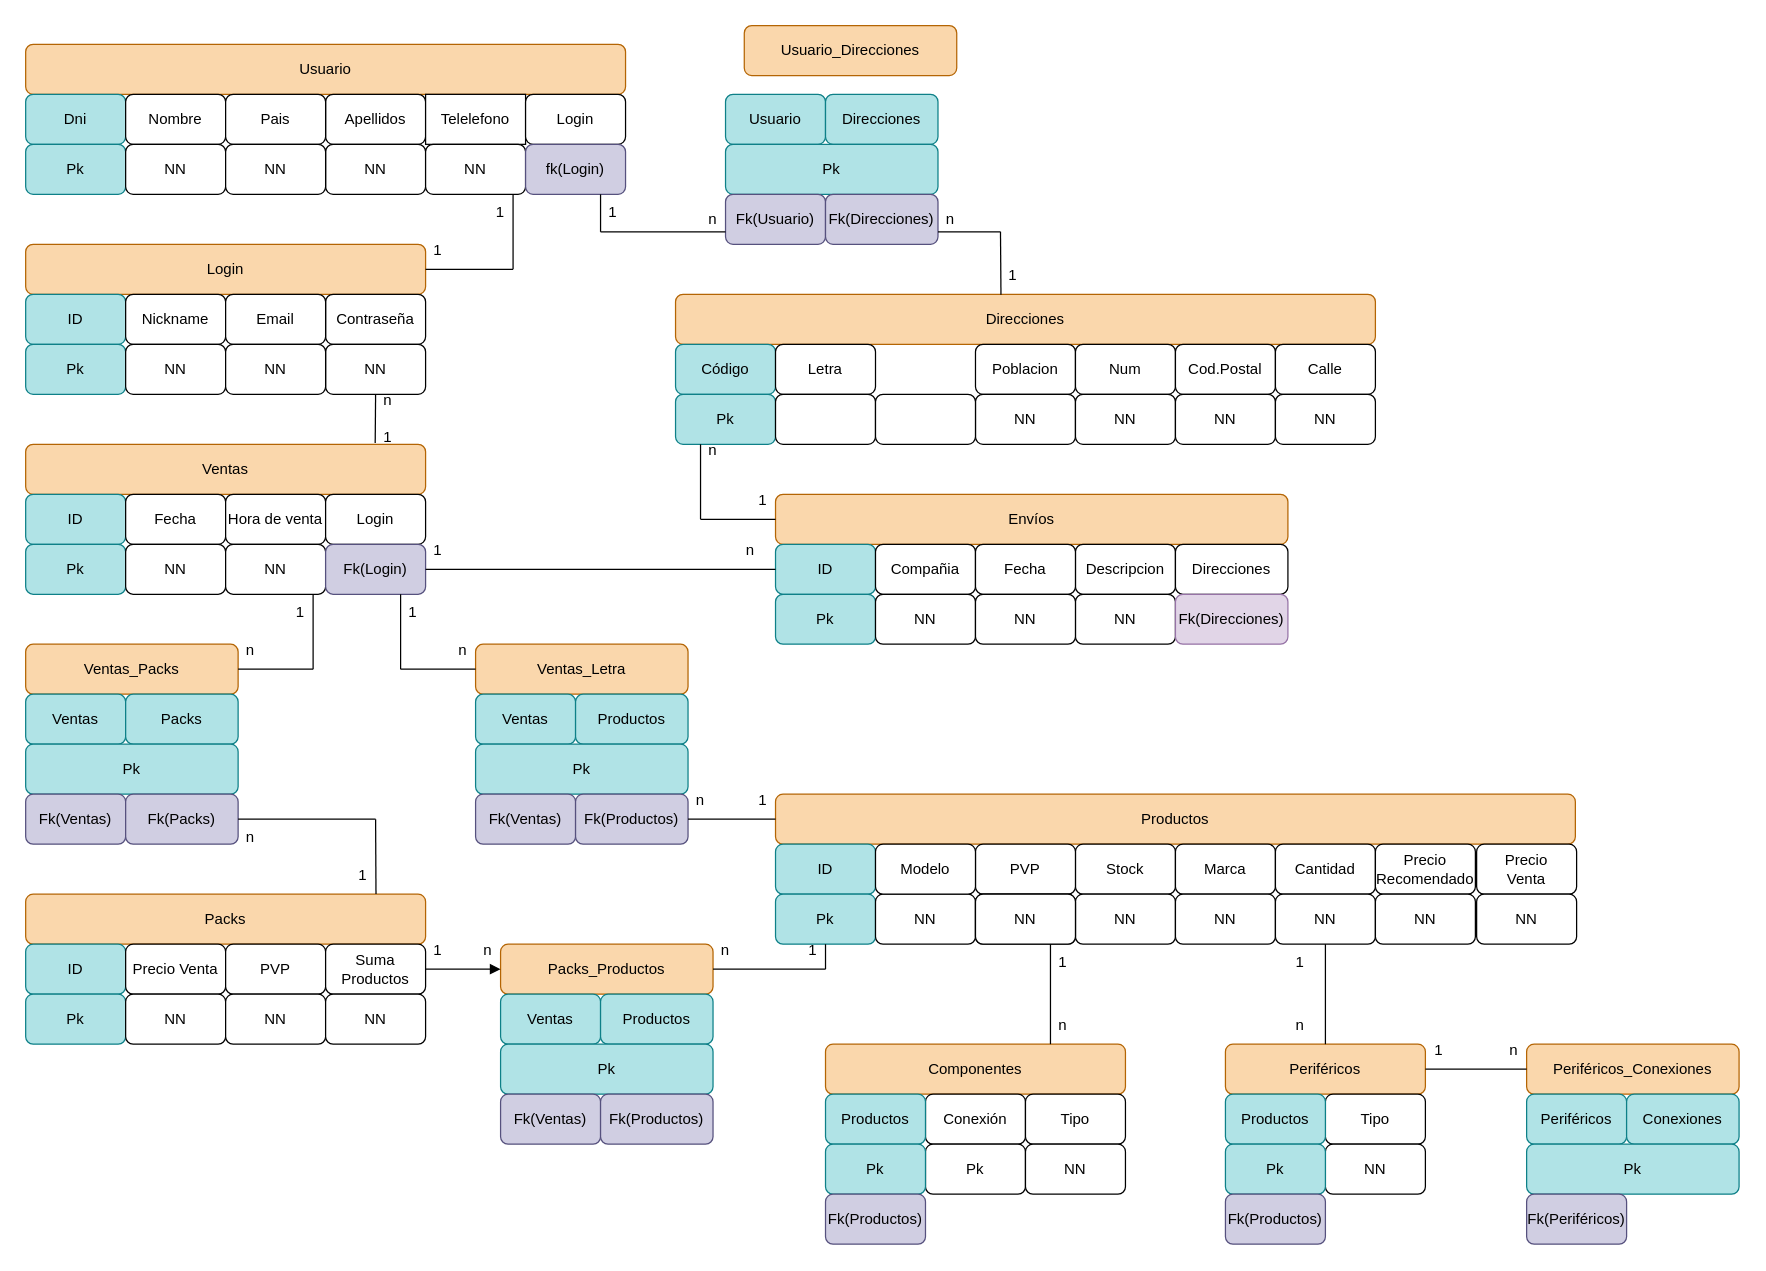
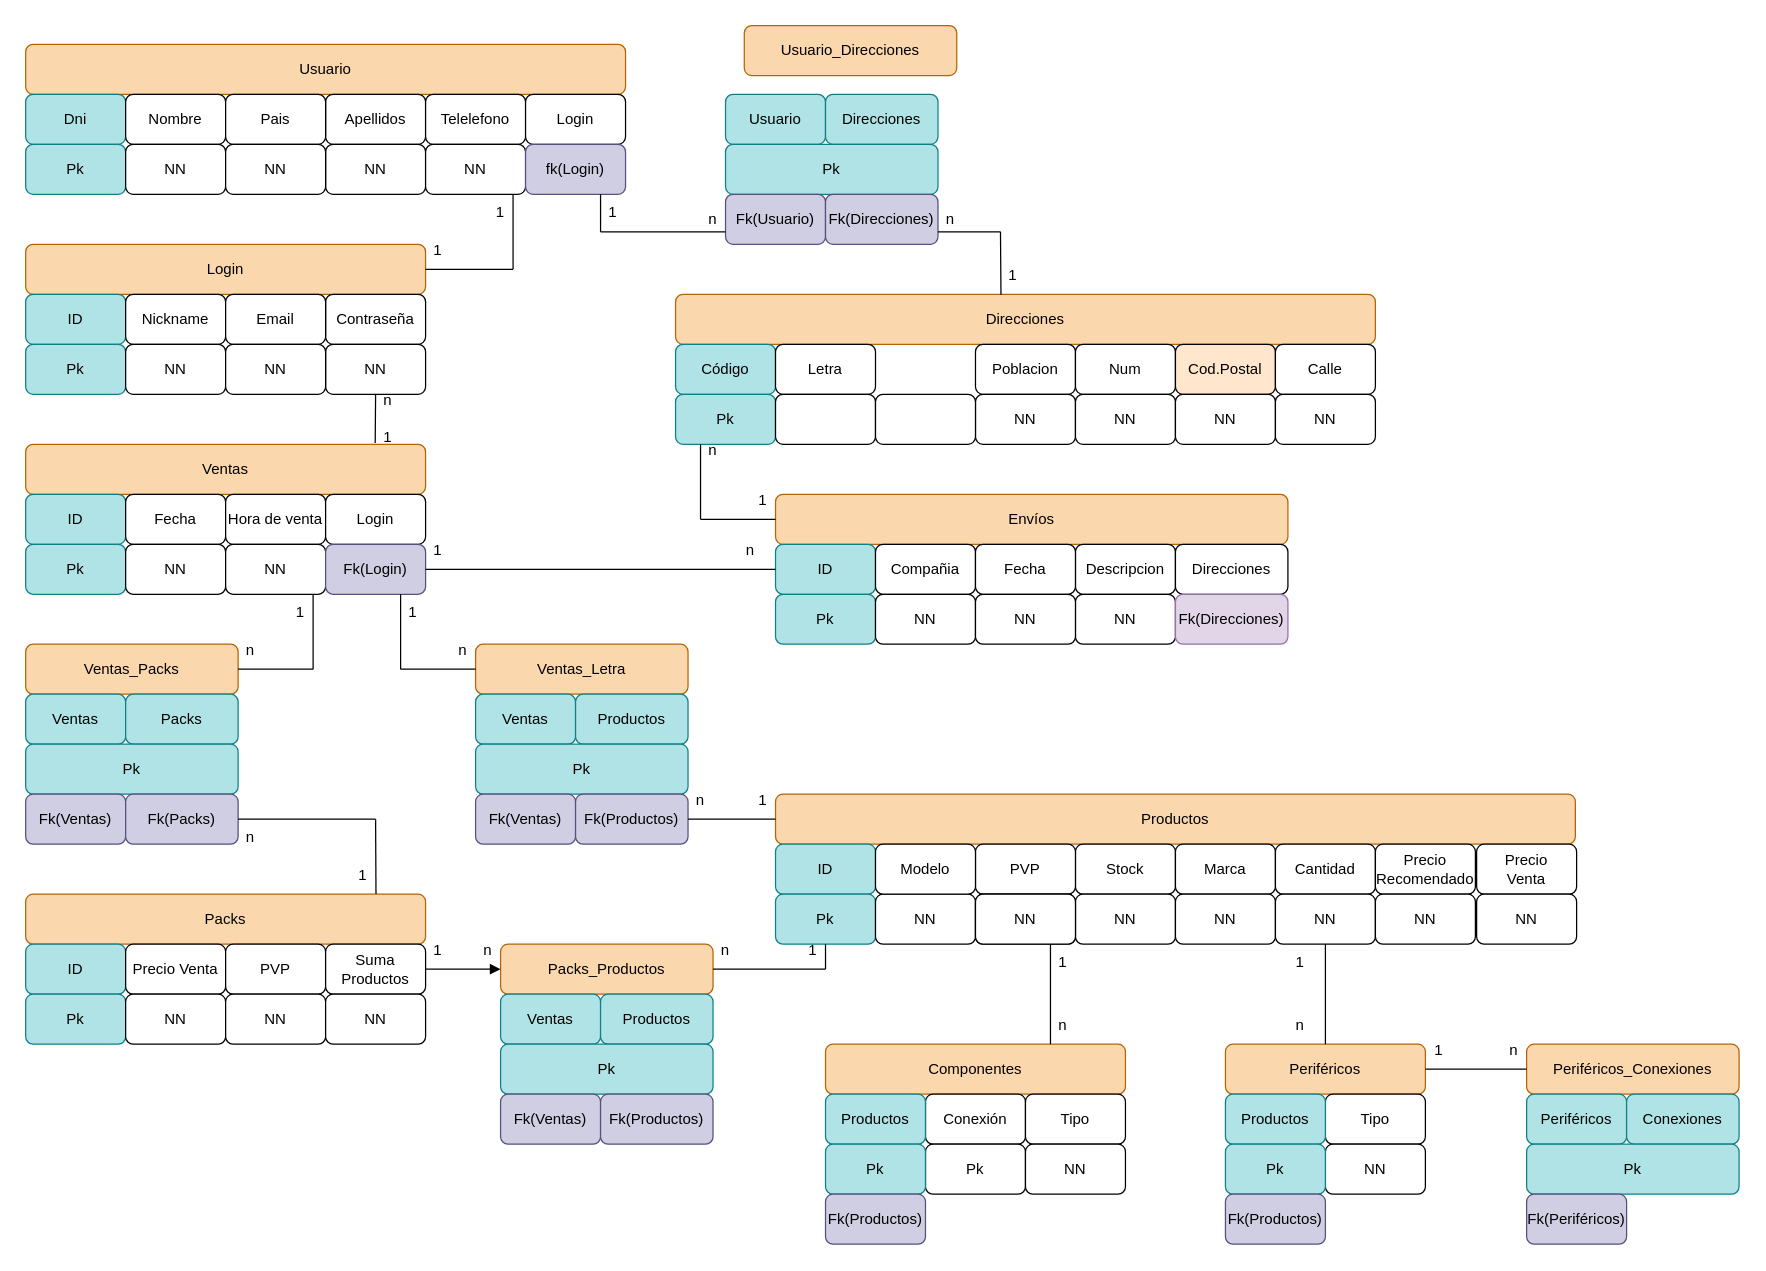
(476, 119) -> (476, 119)
(1226, 369) -> (1226, 369)
